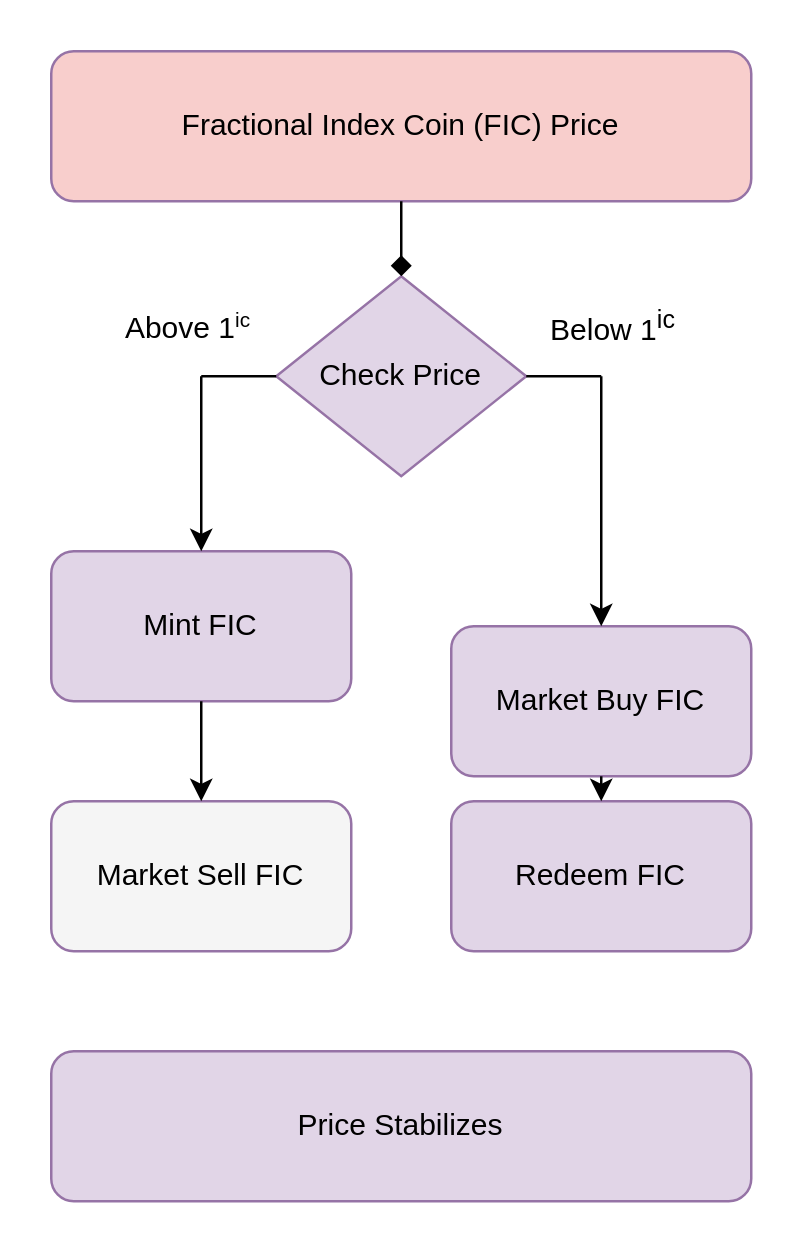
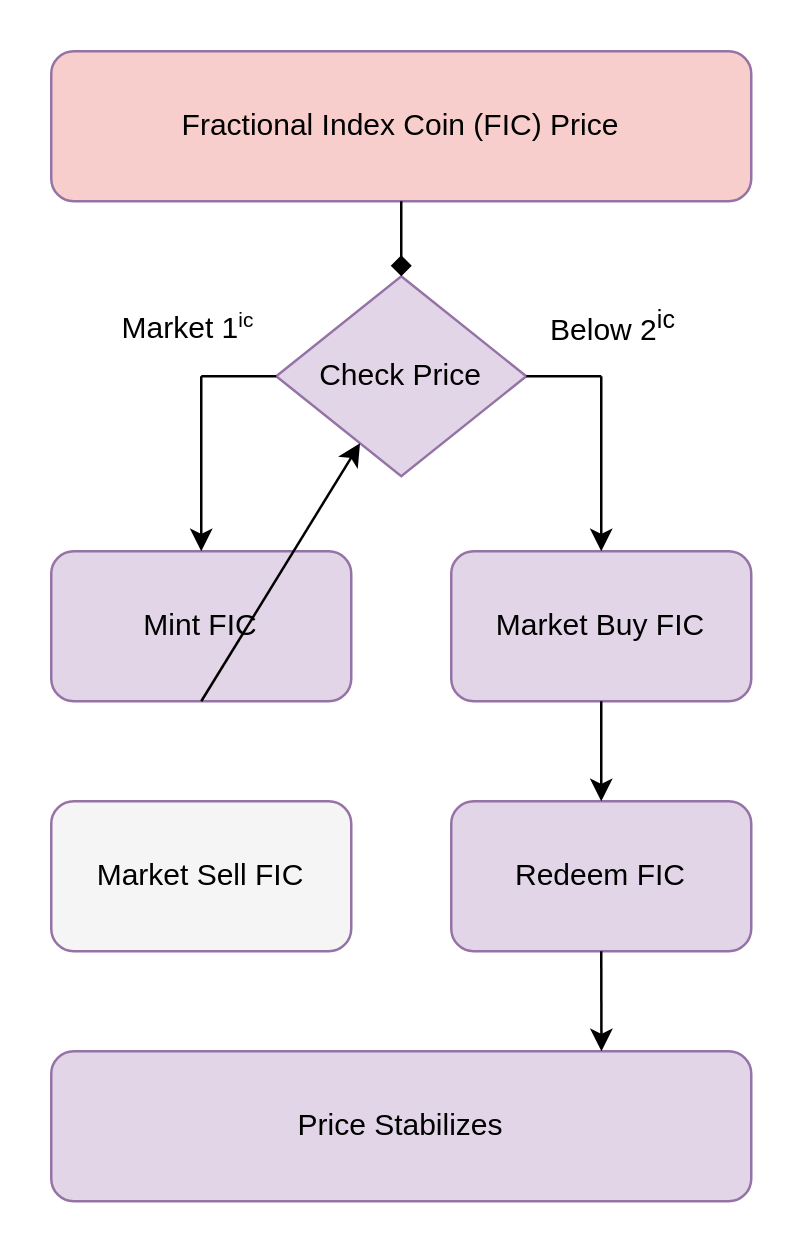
(189, 326) -> (189, 326)
(614, 326) -> (614, 326)
(601, 701) -> (601, 626)
(201, 743) -> (276, 579)
none -> (601, 993)
